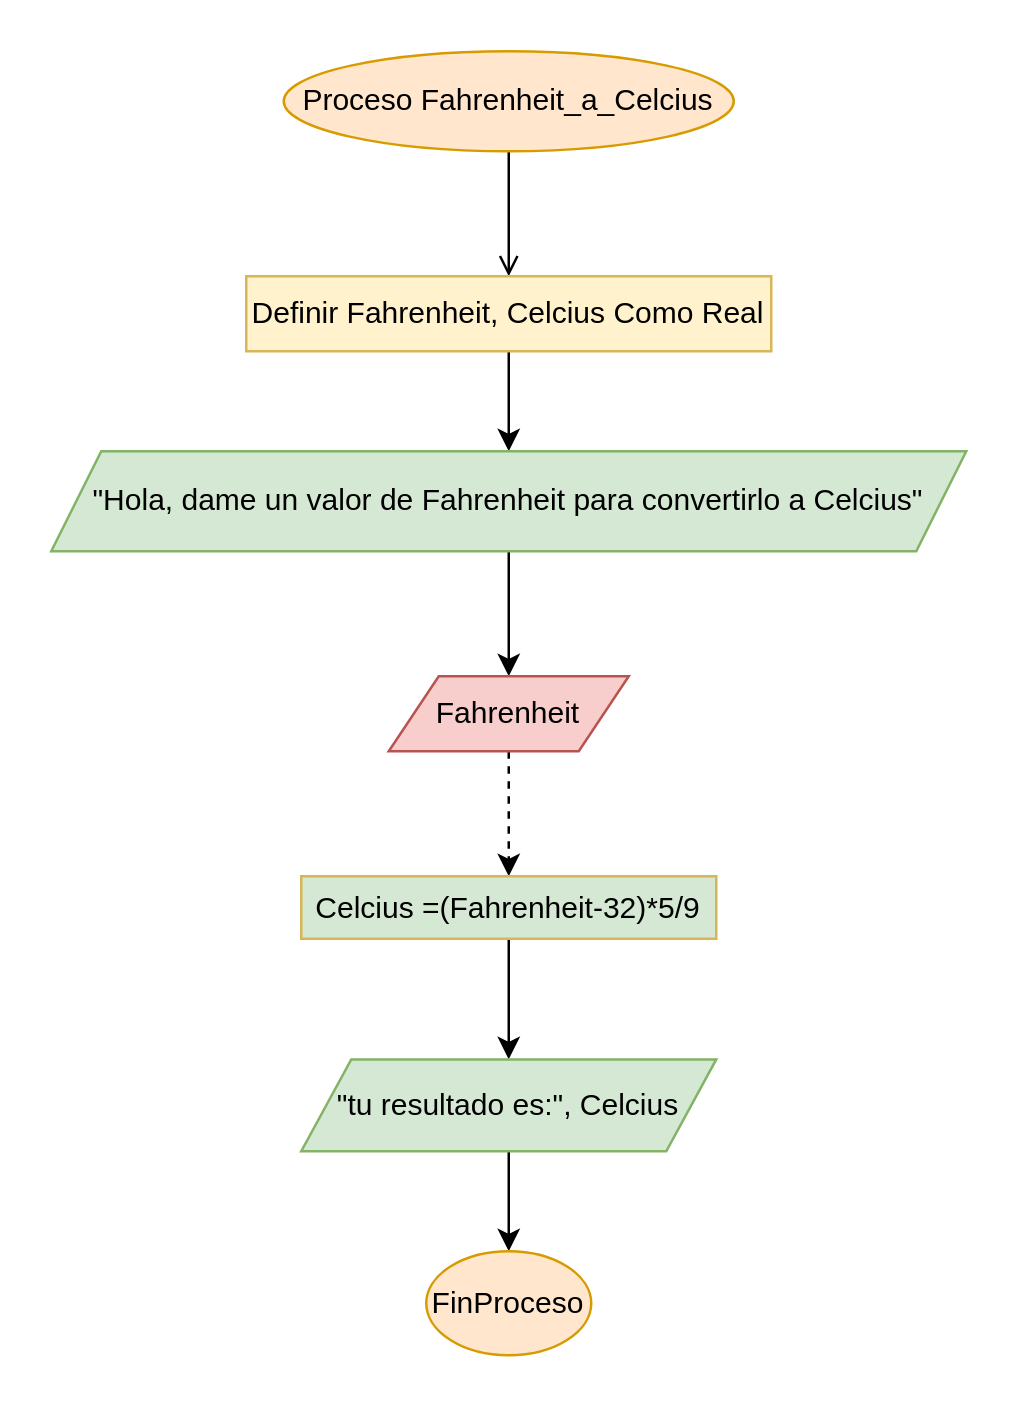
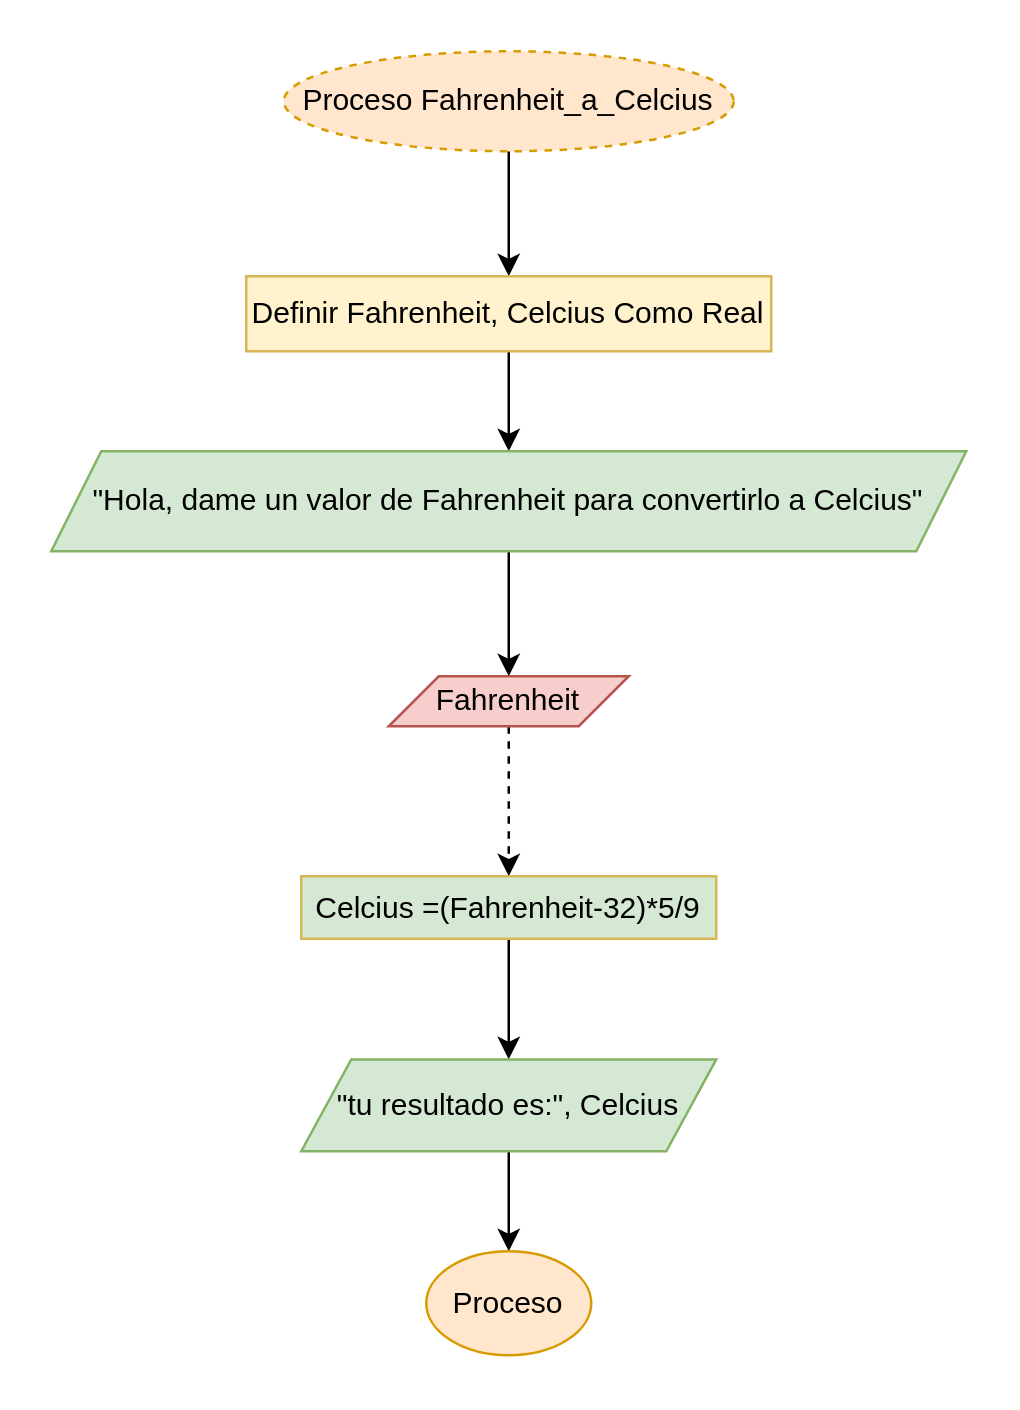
(509, 101) -> (509, 101)
(509, 262) -> (509, 258)
(509, 714) -> (509, 701)
(509, 1304) -> (509, 1304)
